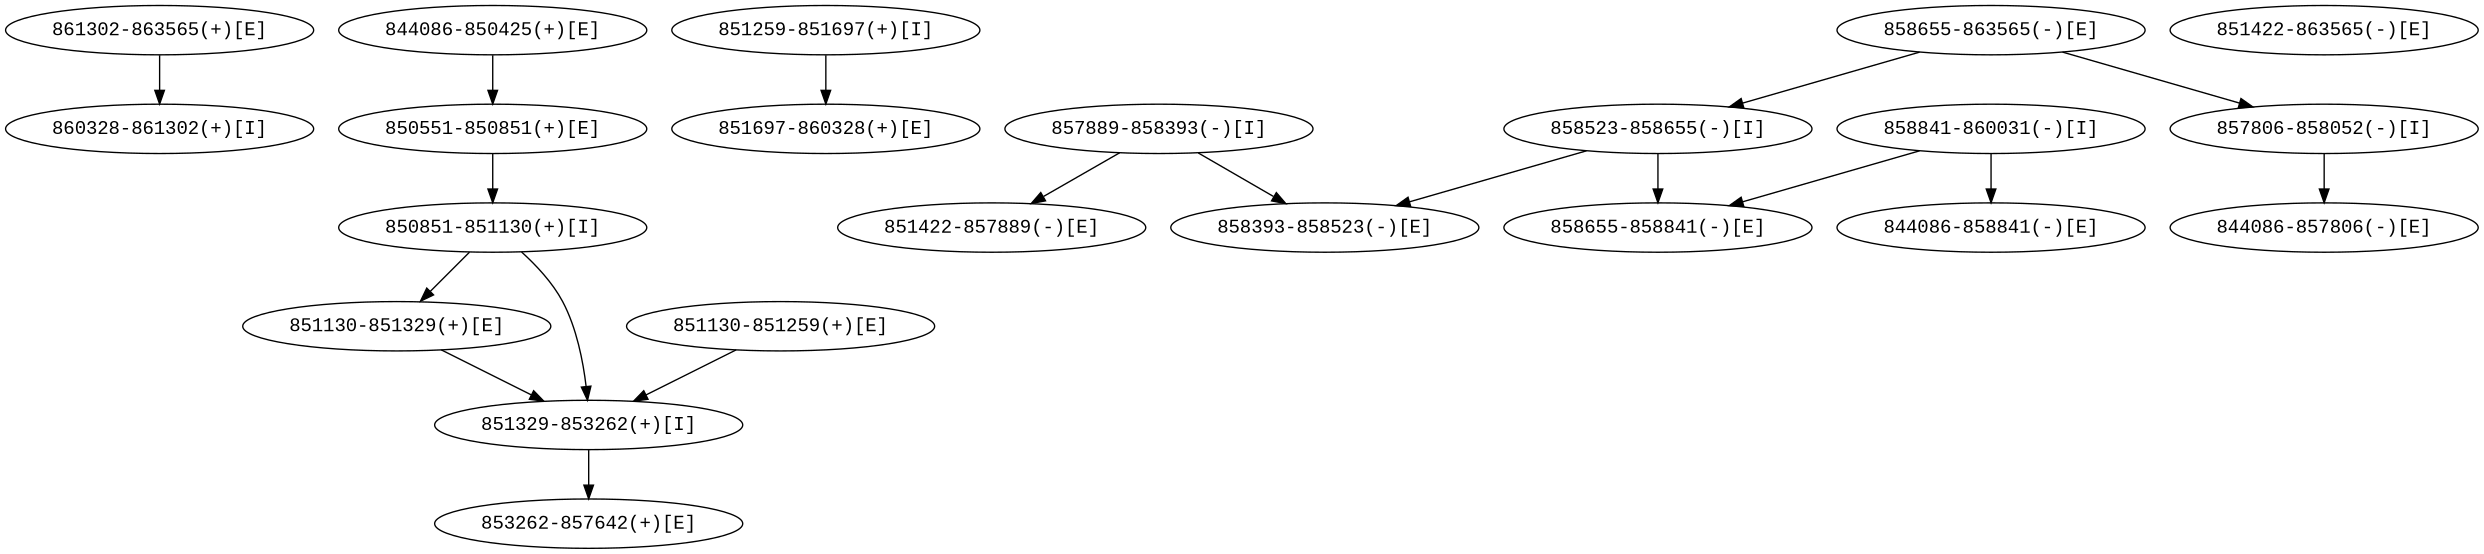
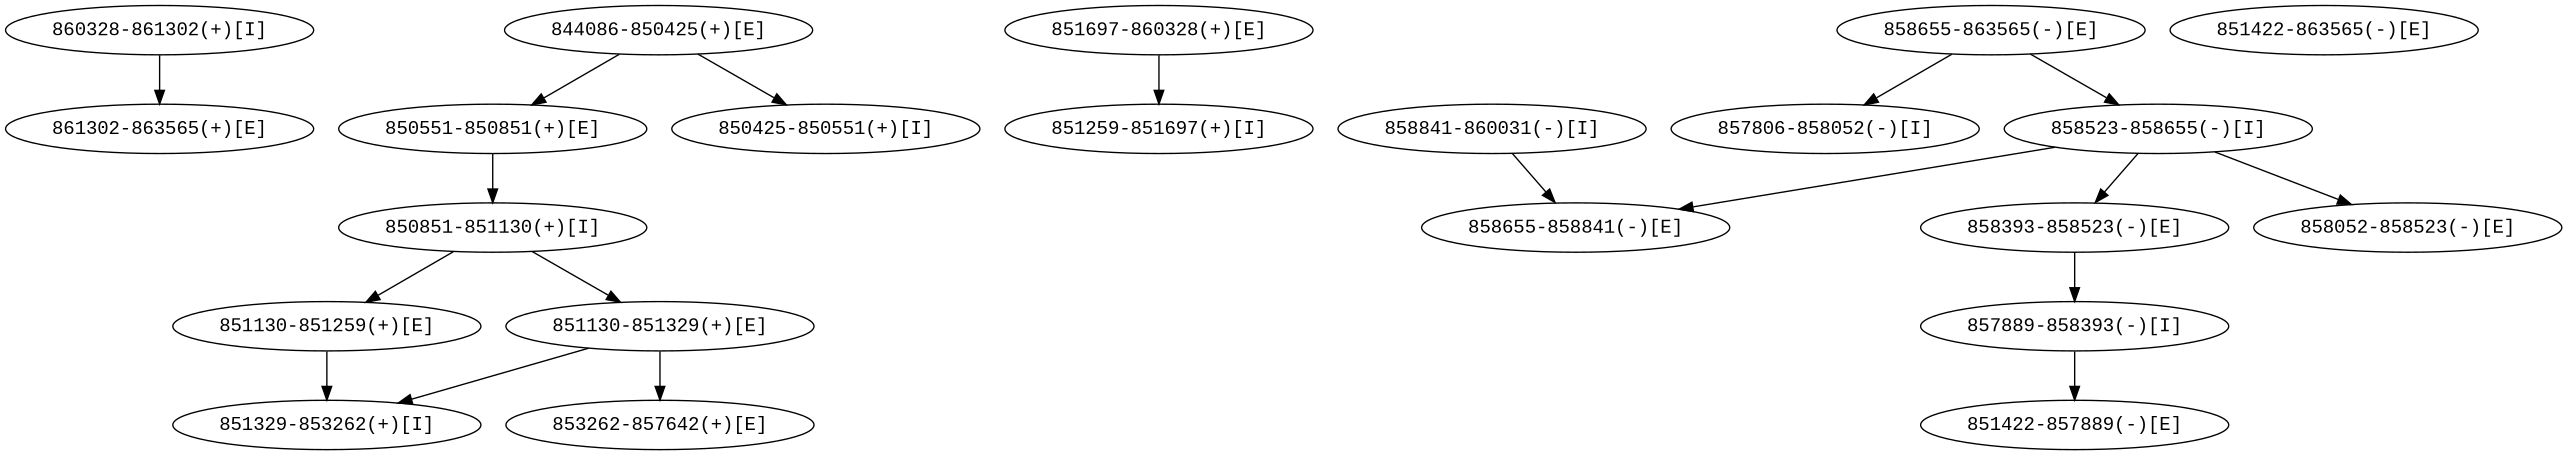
(160, 73) -> (160, 73)
(826, 73) -> (1159, 73)
none -> (826, 129)
(1236, 175) -> (2075, 270)
(1991, 228) -> none
(2324, 228) -> none
none -> (2408, 228)
(568, 312) -> (416, 273)
(589, 468) -> (660, 369)
